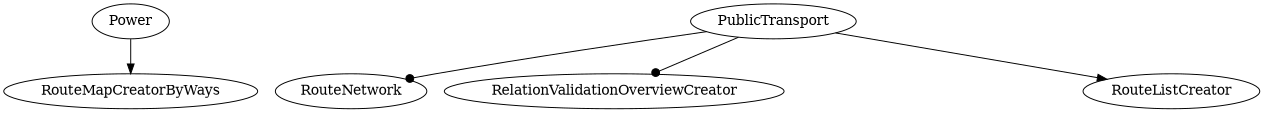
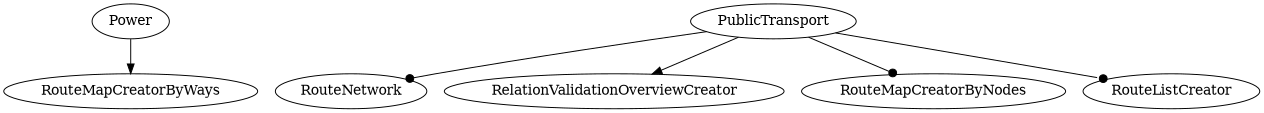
(699, 54) -> (699, 54)
(966, 55) -> (966, 55)
none -> (934, 91)
